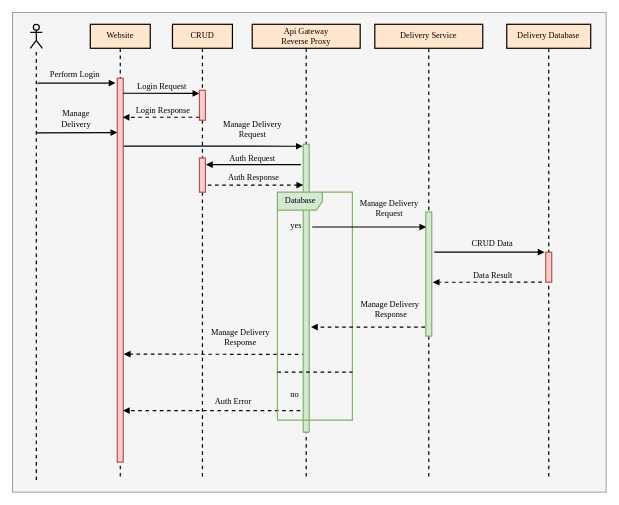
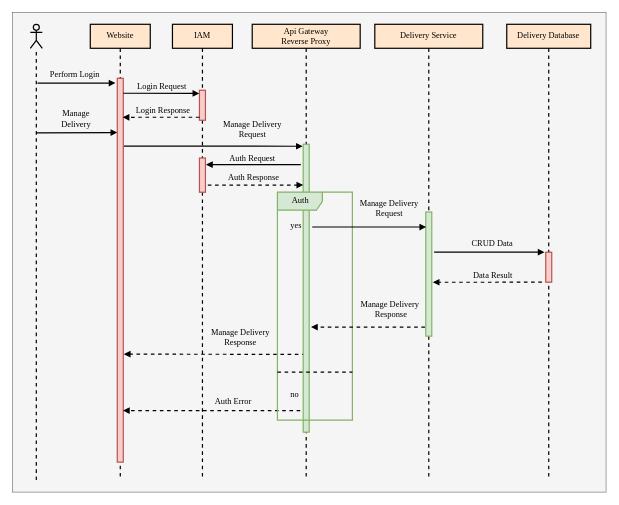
(203, 36) -> (203, 36)
(301, 201) -> (301, 201)
